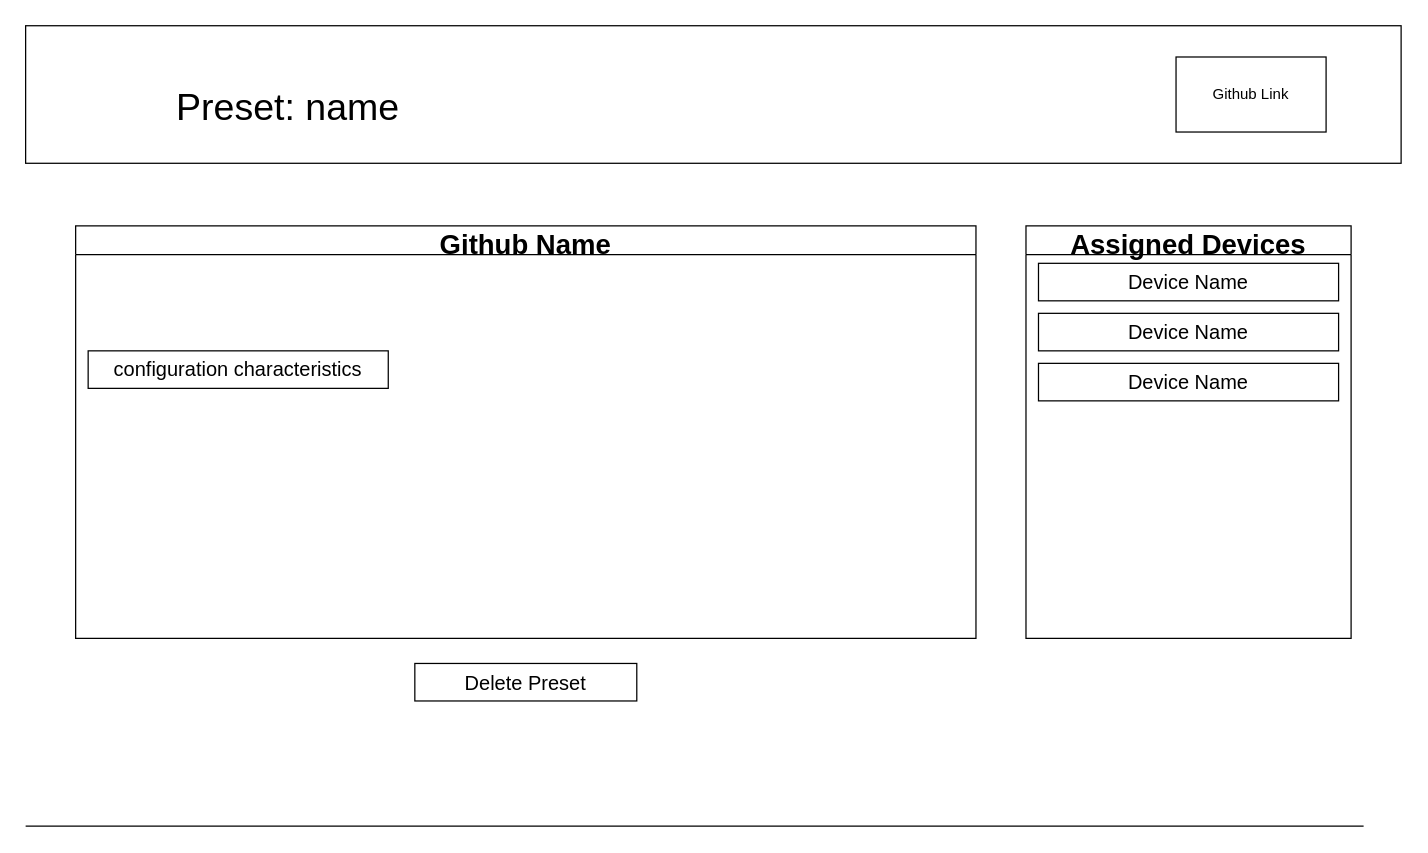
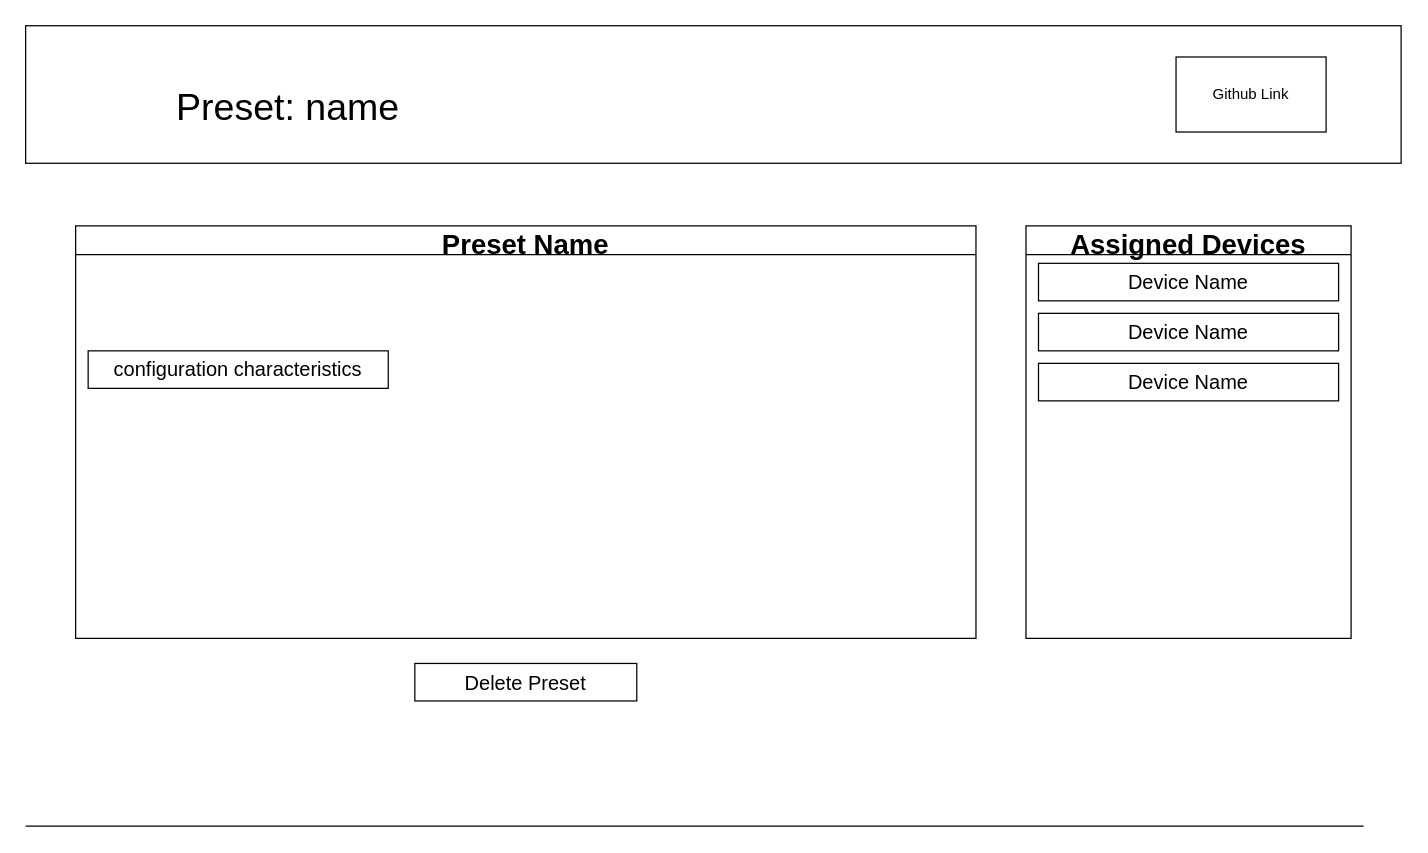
(526, 241) -> (526, 241)
